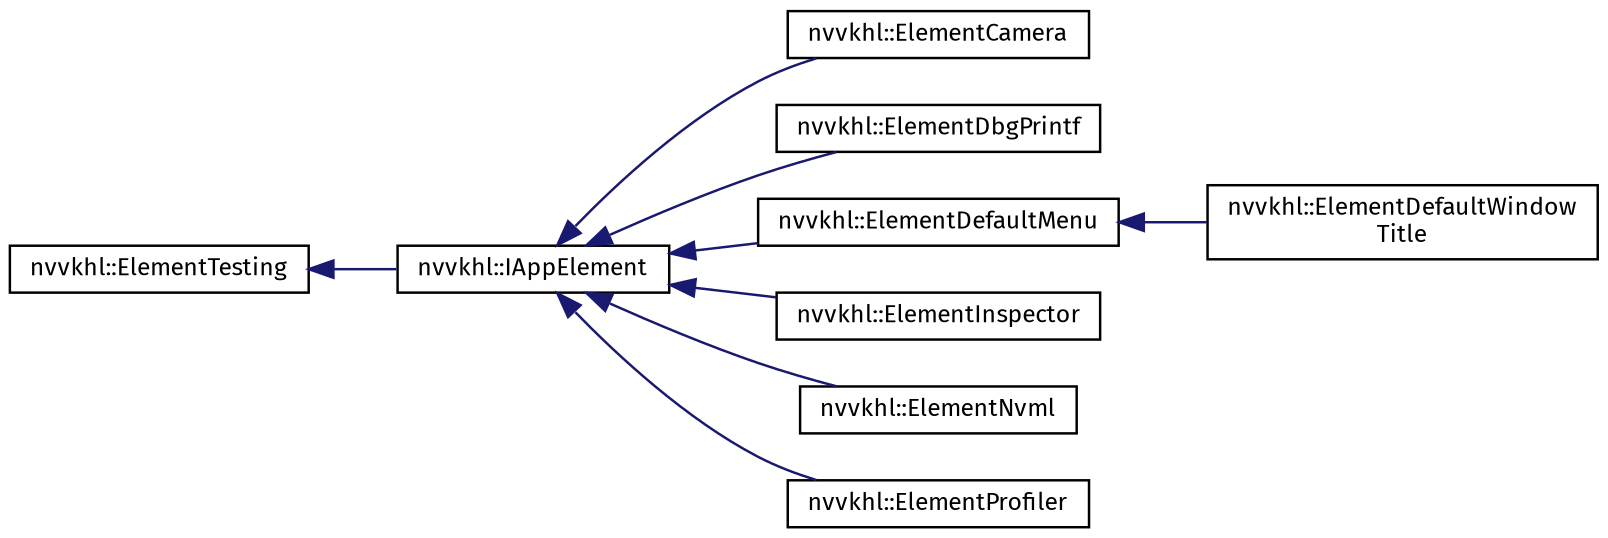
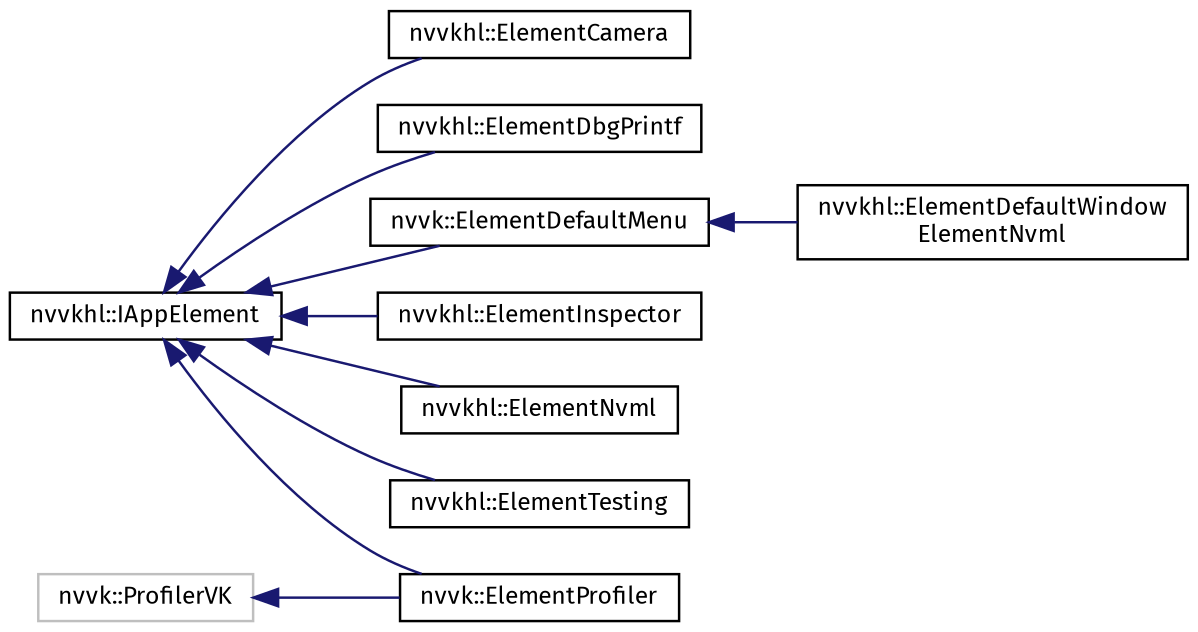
(938, 222) -> (540, 222)
(1403, 222) -> (993, 222)
(365, 269) -> (312, 427)
(938, 504) -> (540, 598)
none -> (146, 598)
